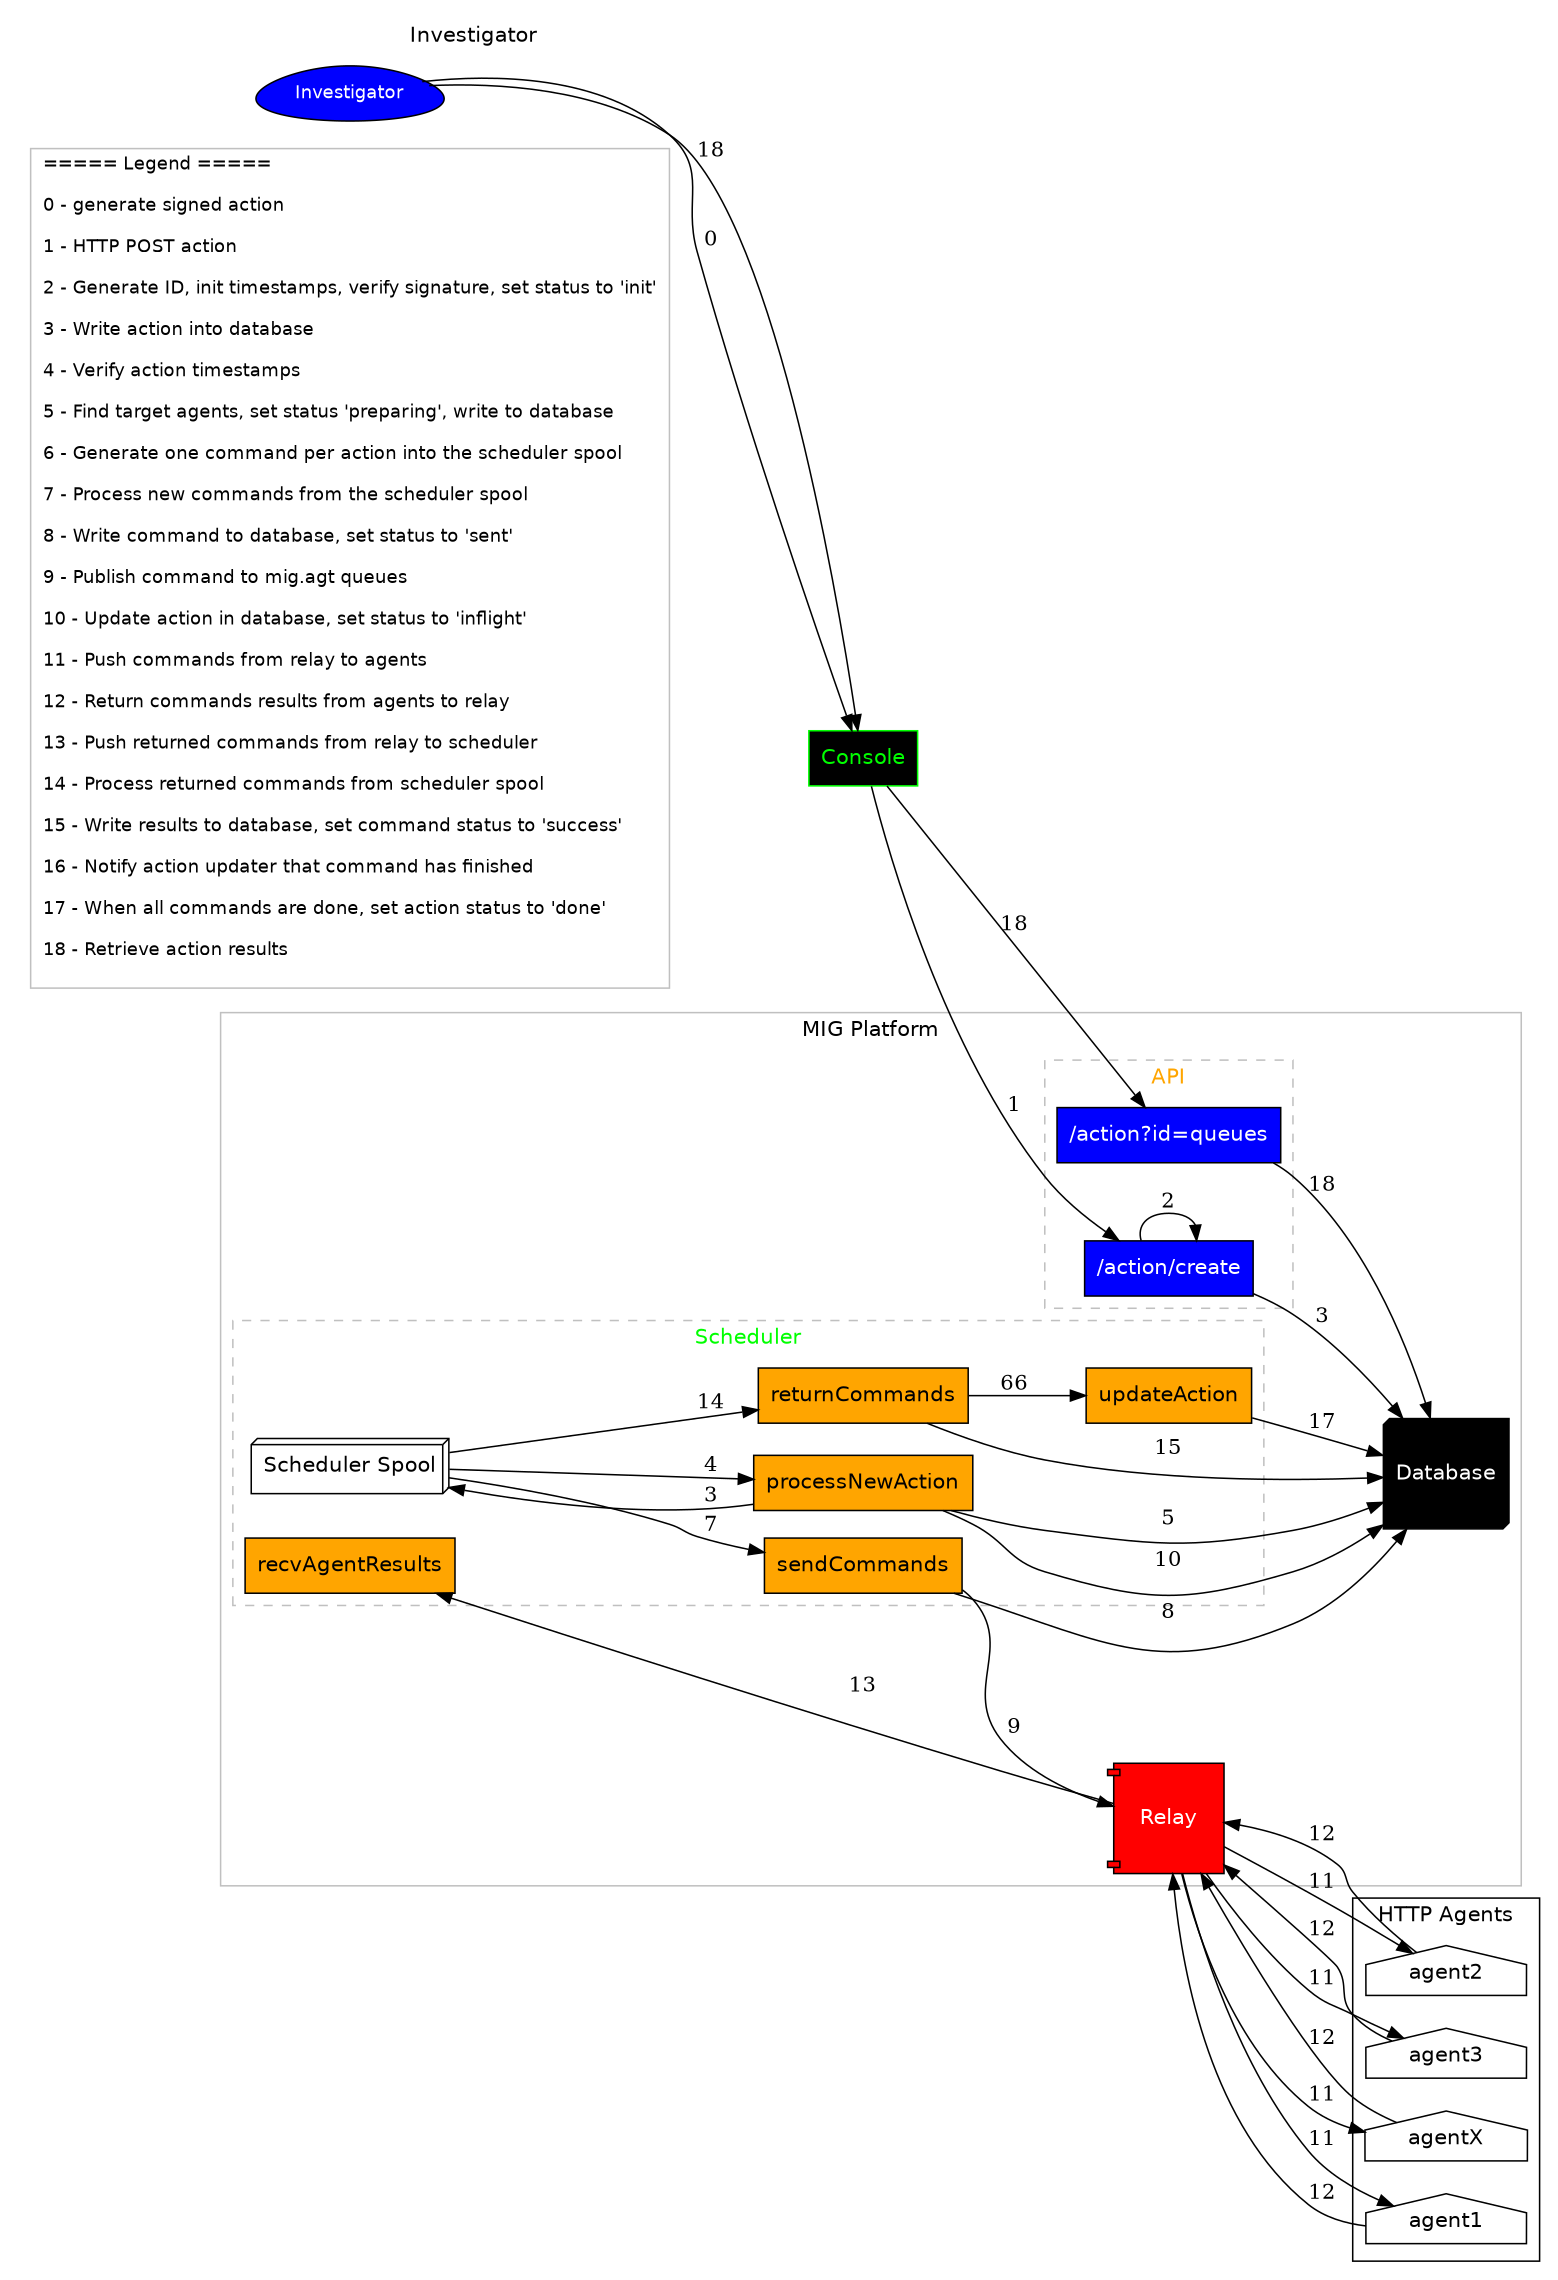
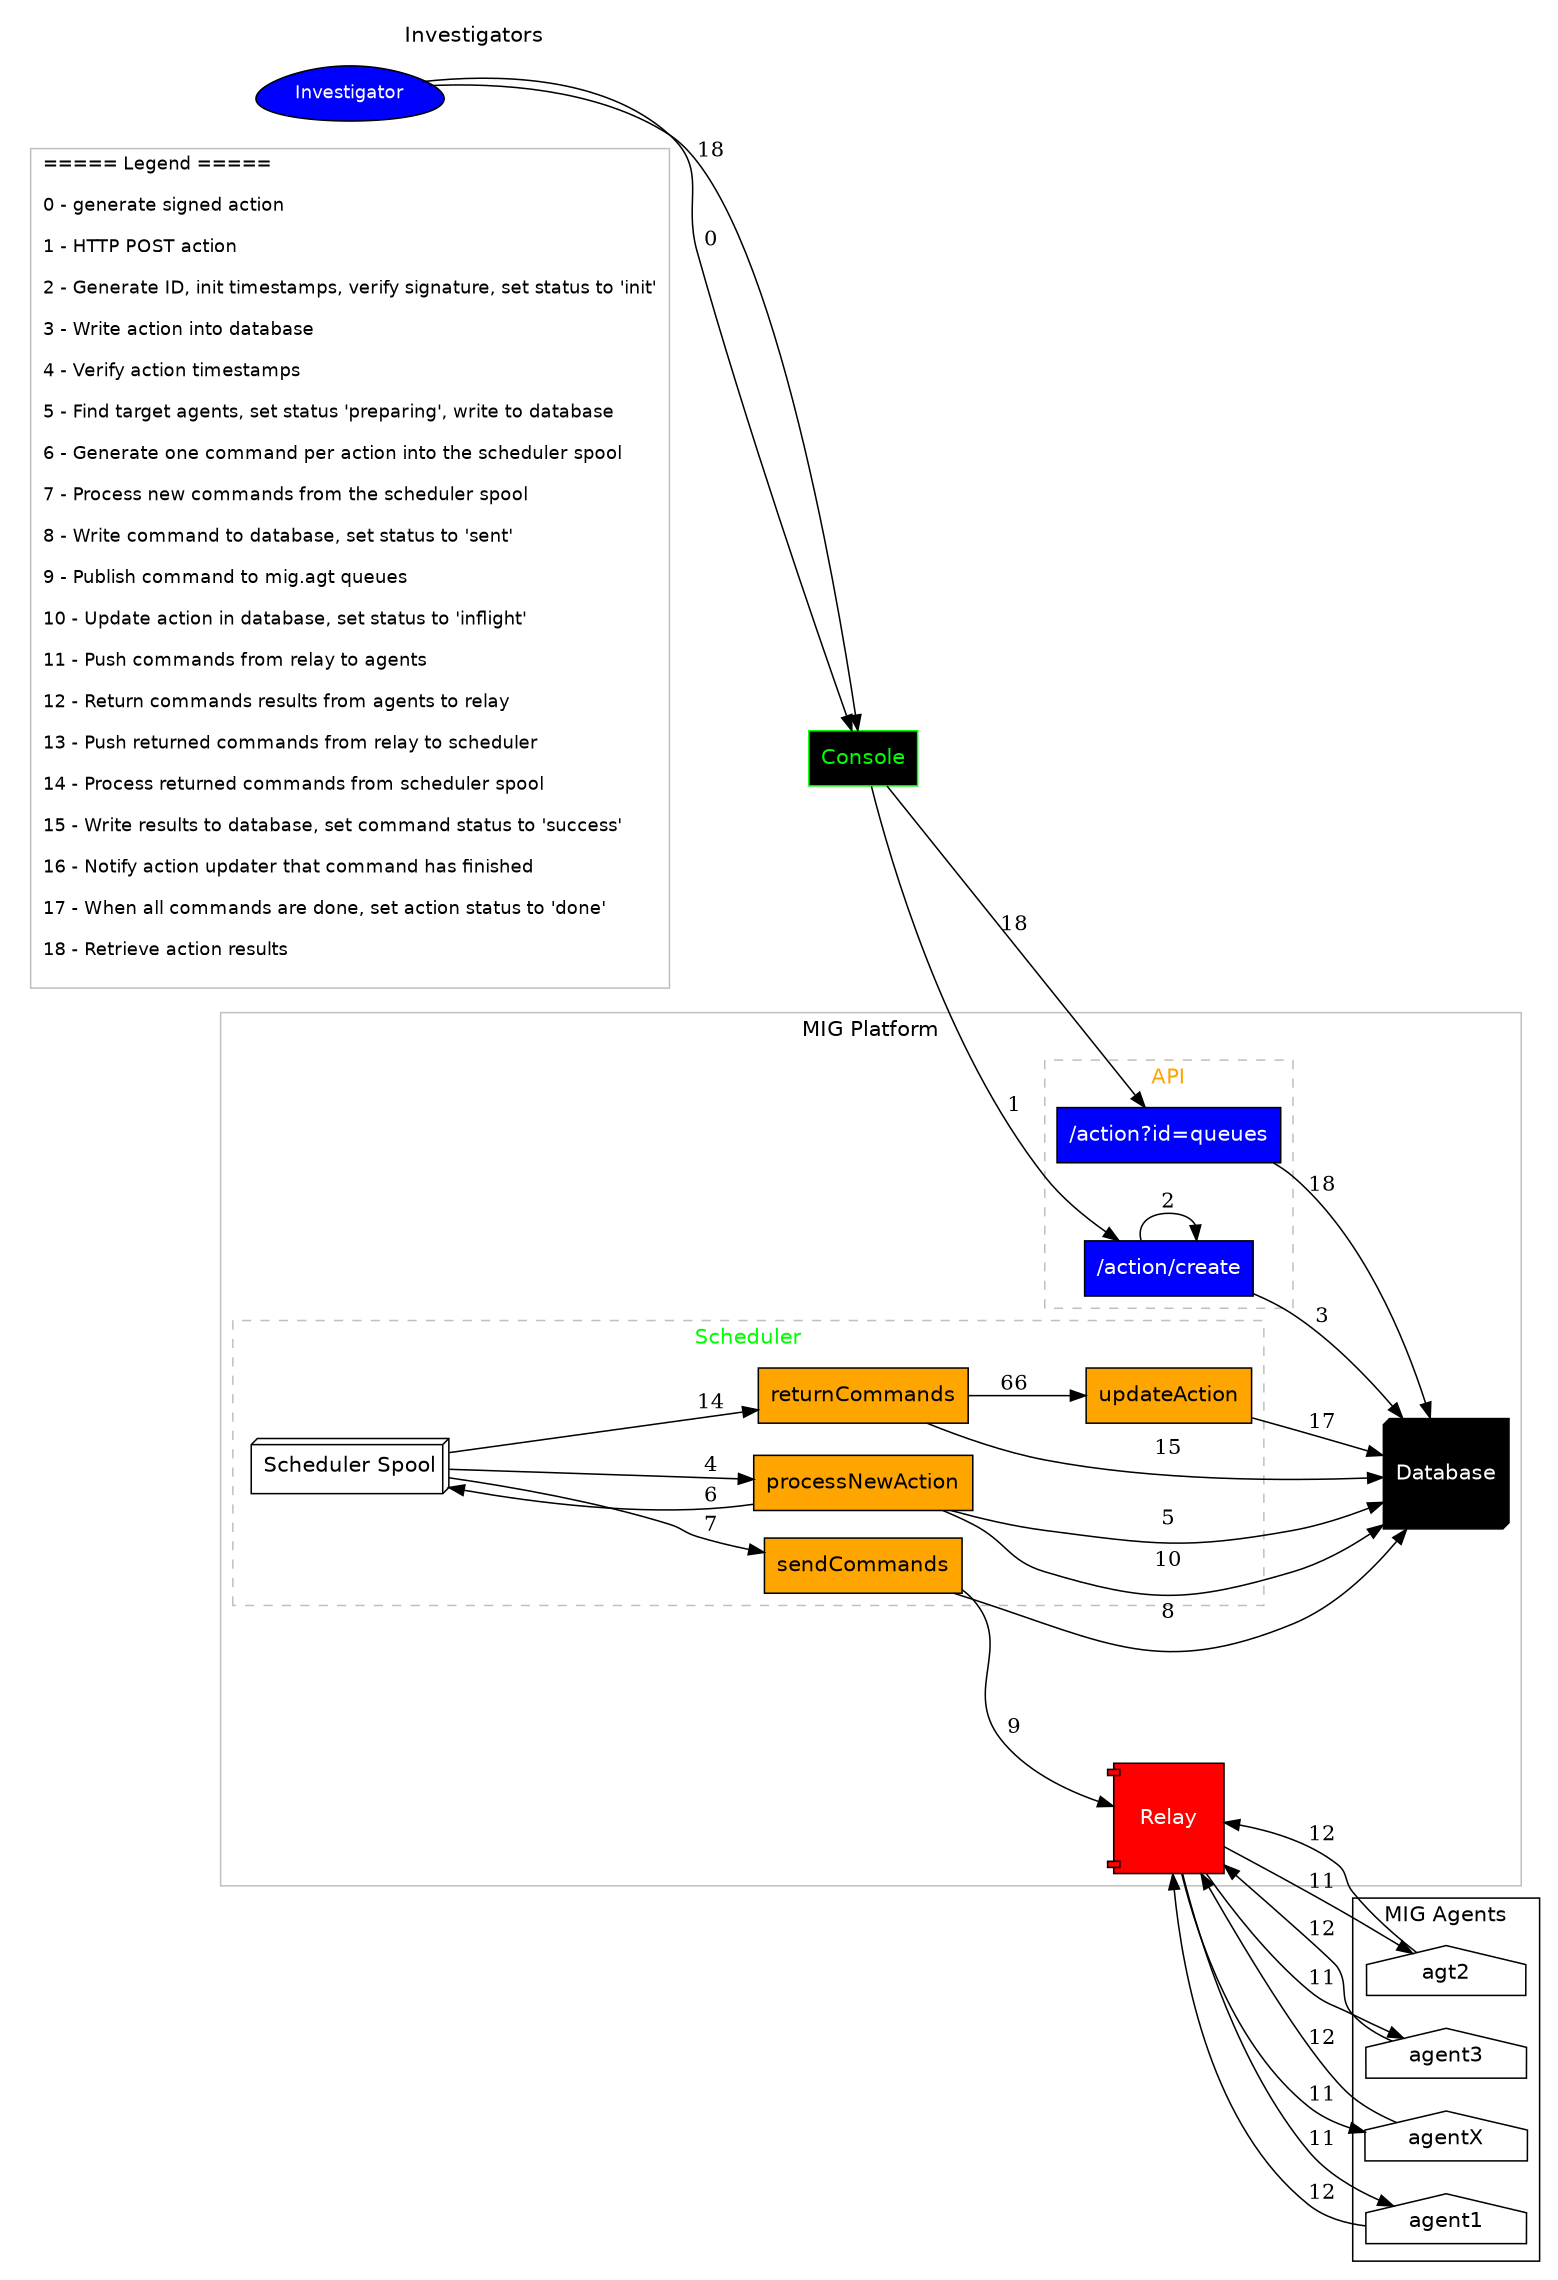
(474, 36) -> (474, 36)
(712, 1496) -> (712, 1496)
(350, 1566) -> none
(1446, 1916) -> (1446, 1916)
(1446, 1973) -> (1446, 1973)
